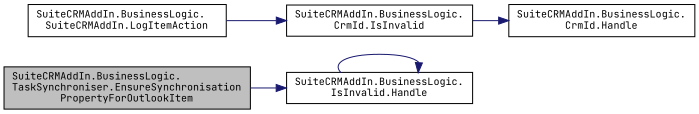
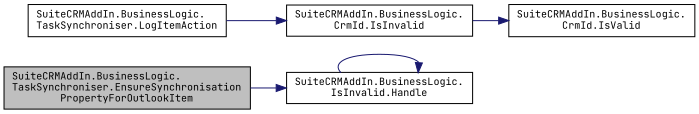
(127, 21) -> (127, 21)
(602, 21) -> (602, 21)
